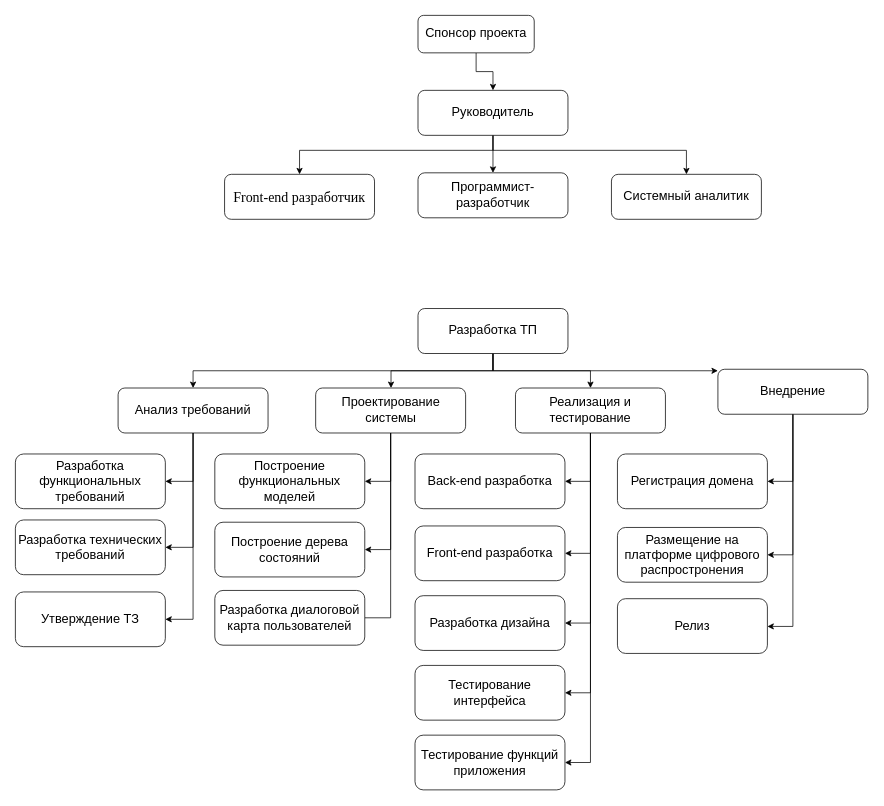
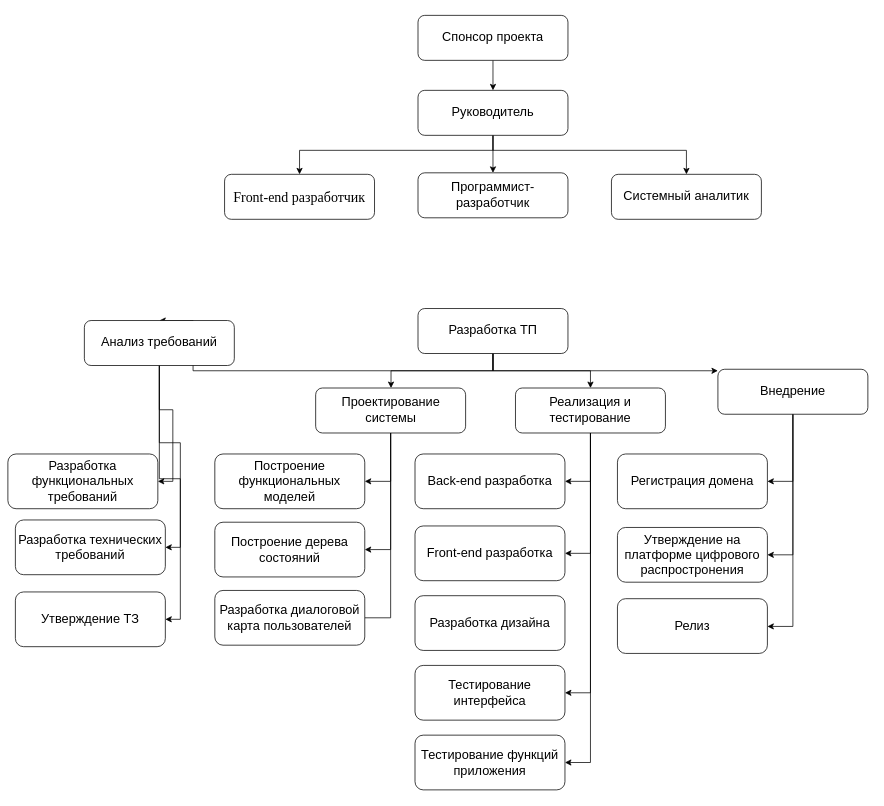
(476, 34) -> (493, 38)
(193, 411) -> (159, 343)
(90, 482) -> (83, 482)
(693, 555) -> (693, 555)
(571, 623) -> none
